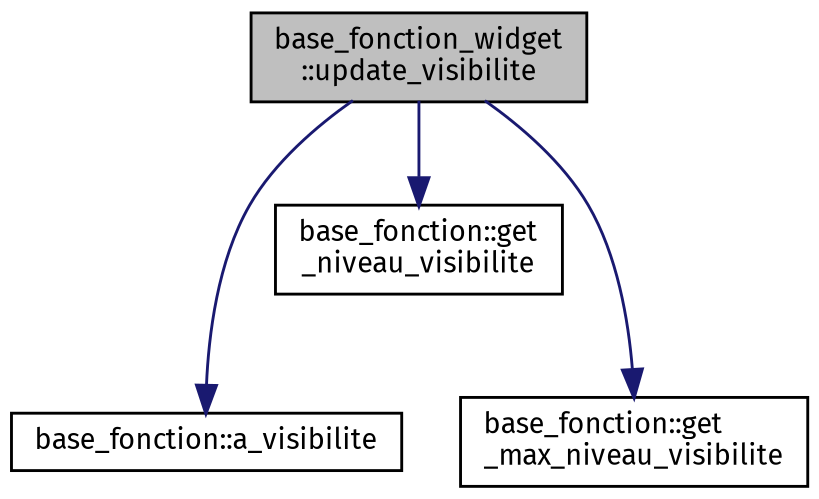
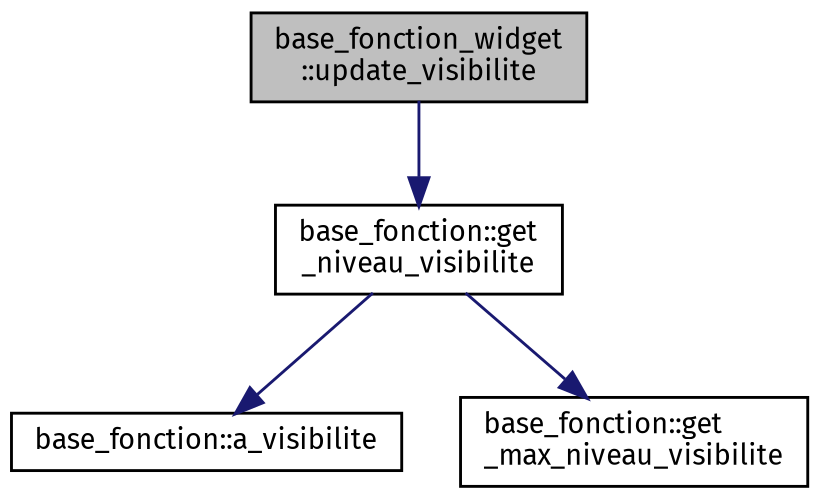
(593, 215) -> (515, 336)
(241, 222) -> (315, 344)
